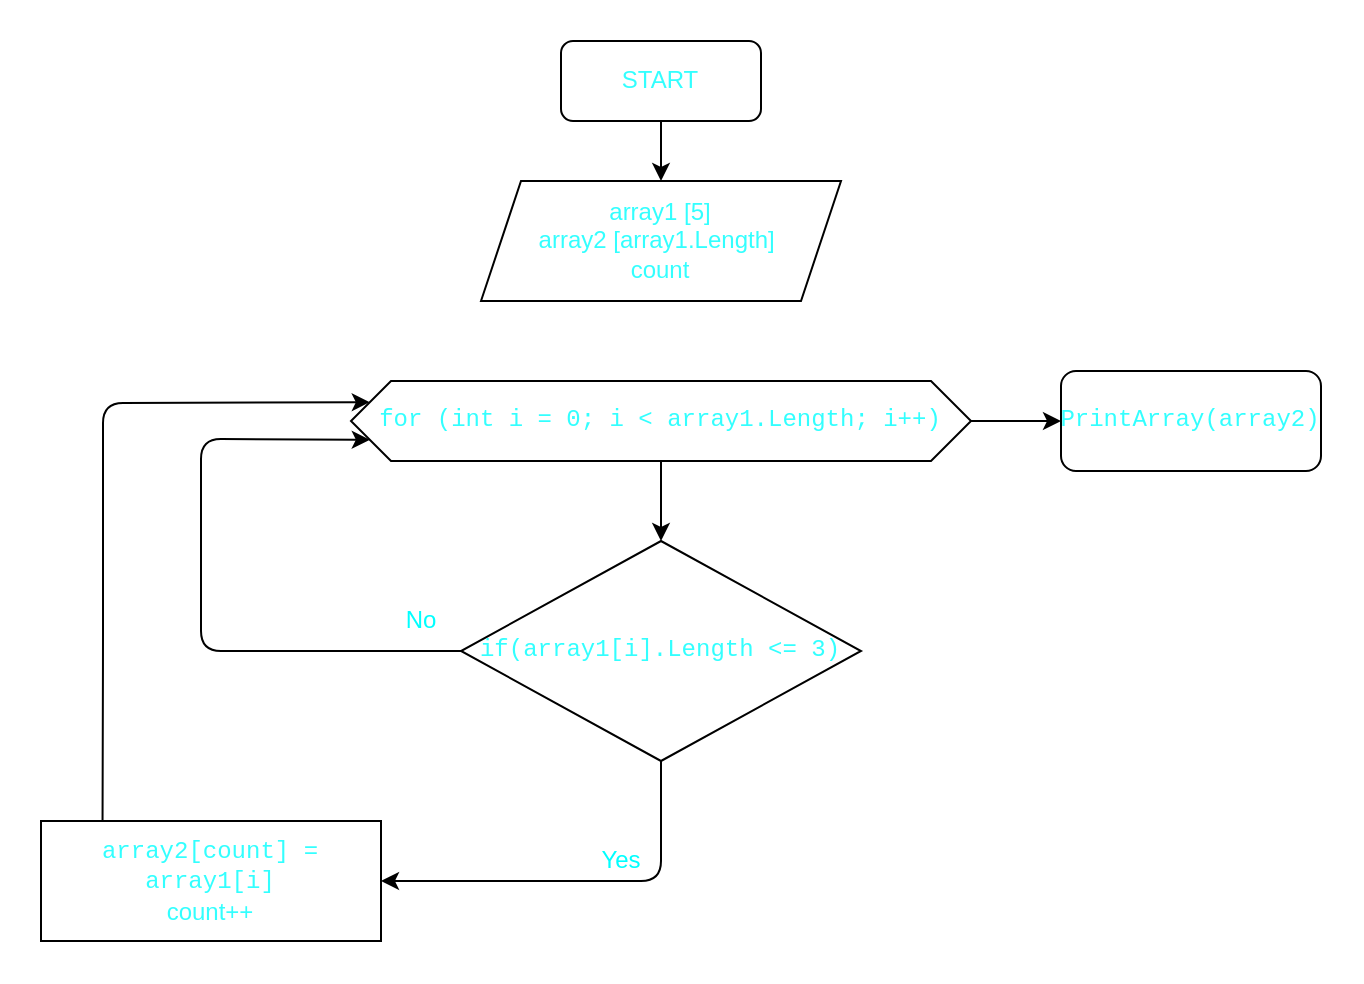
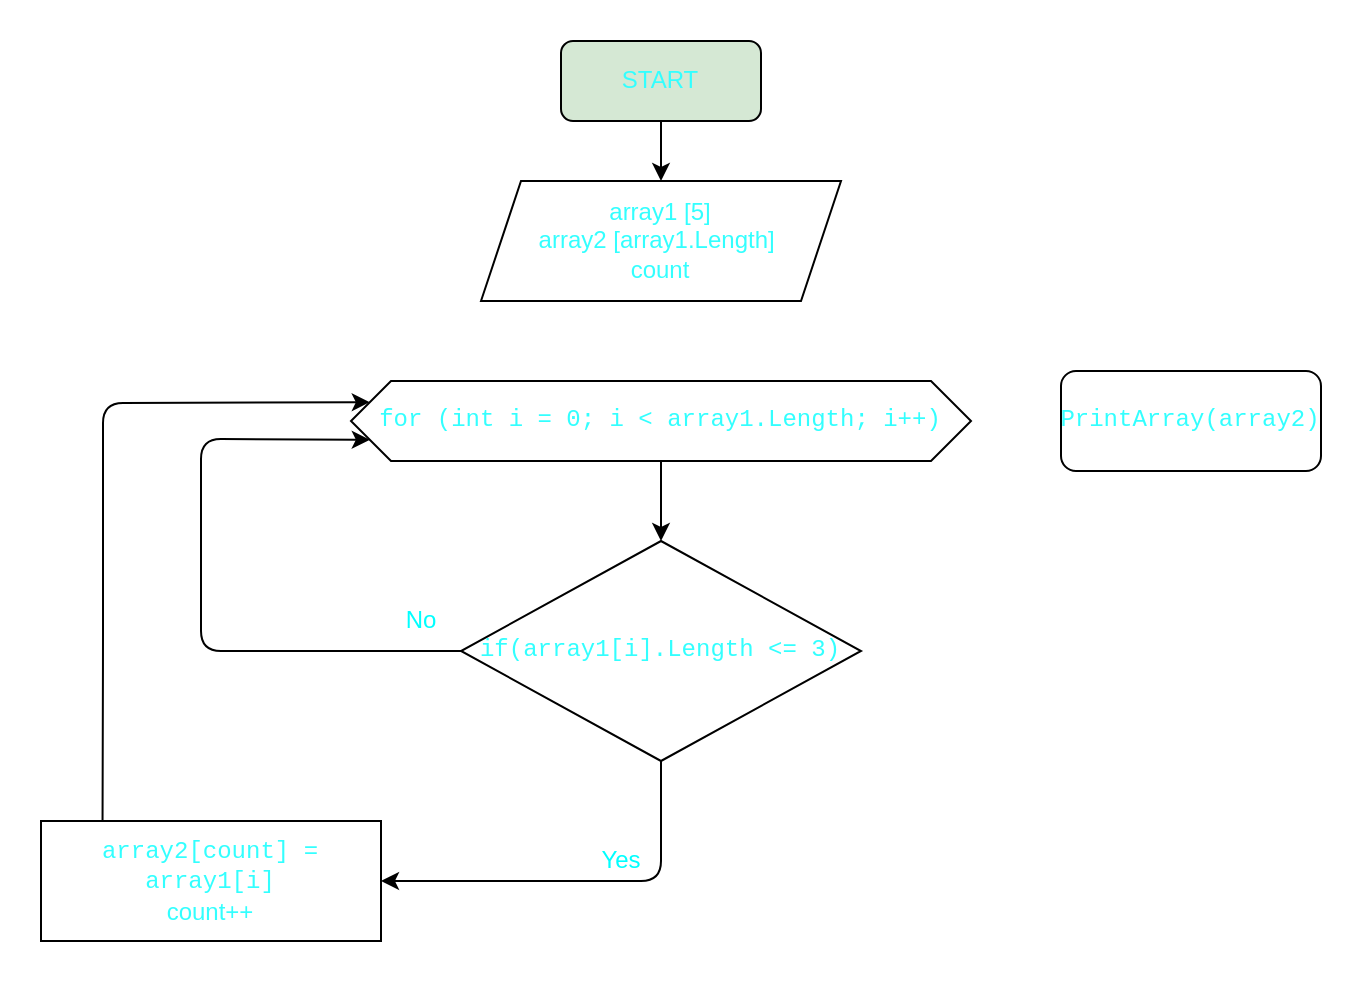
(661, 81) -> (661, 81)
(1009, 421) -> none
